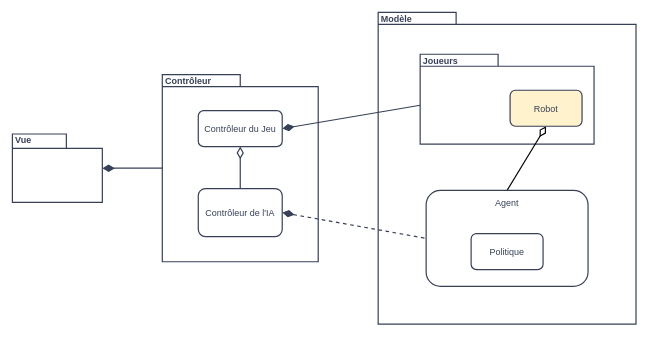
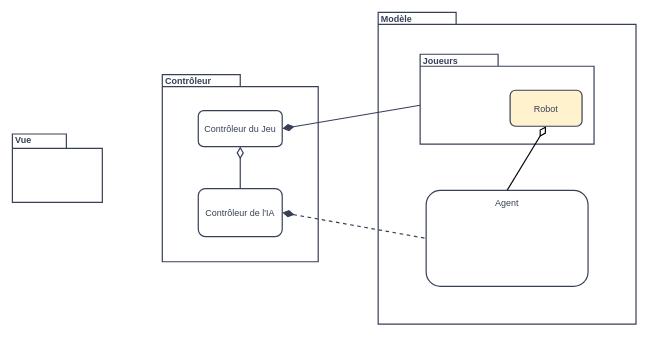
(138, 168) -> none
(507, 252) -> none
